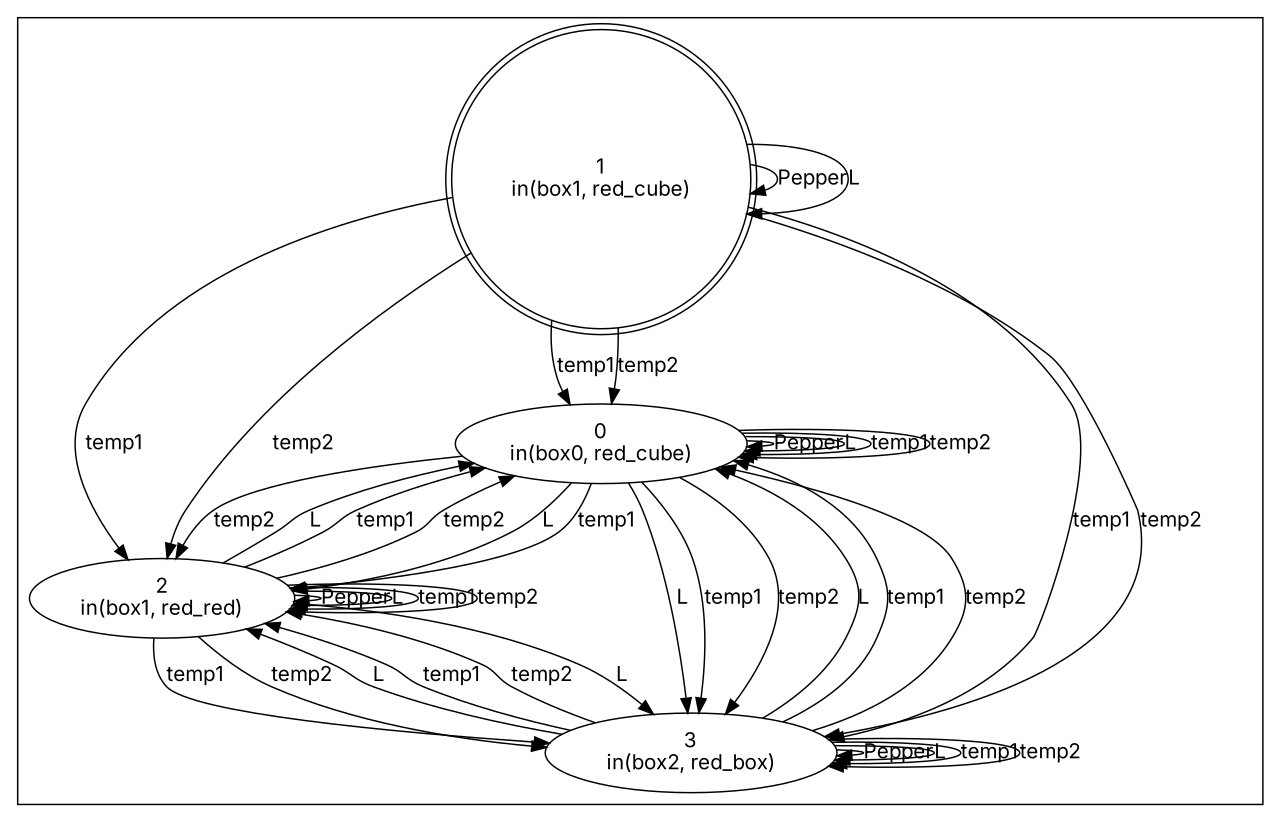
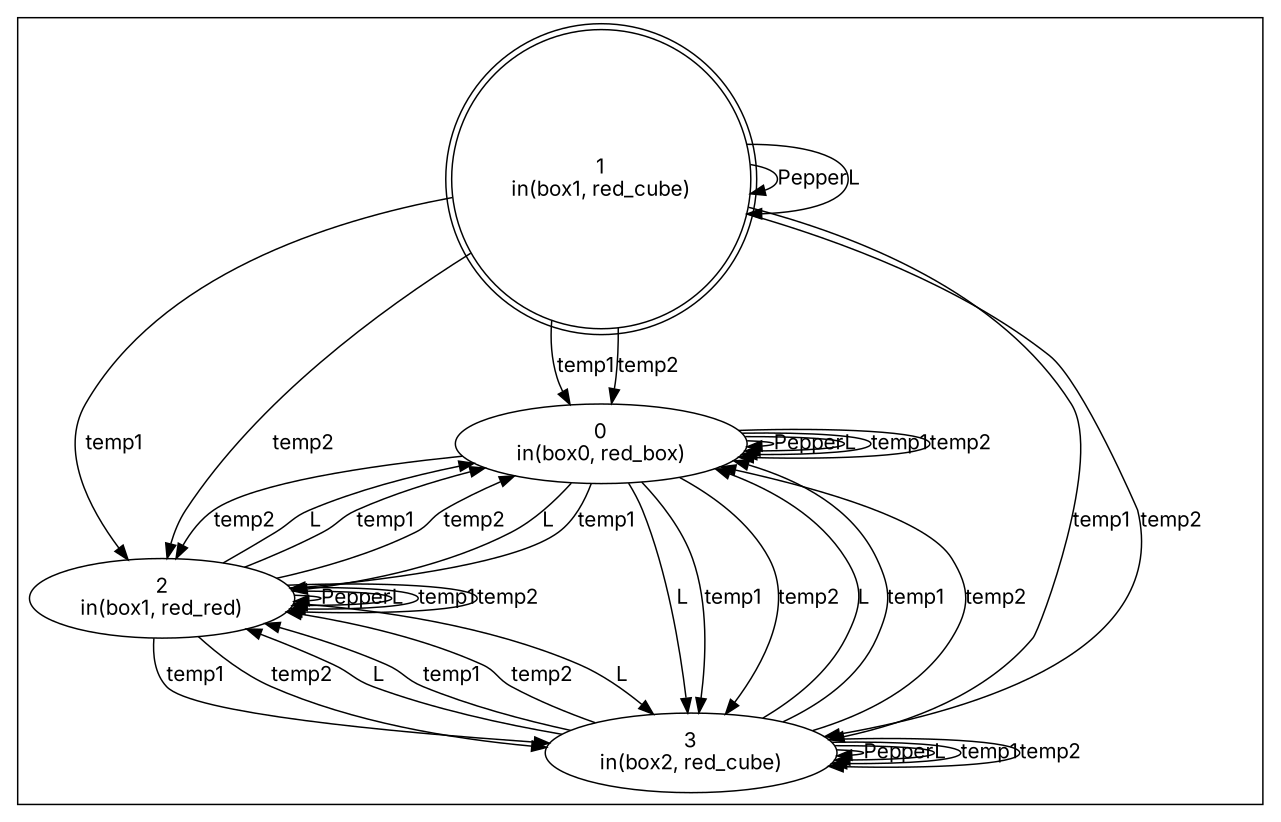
(601, 444) -> (601, 444)
(691, 753) -> (691, 753)
